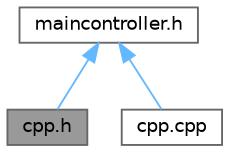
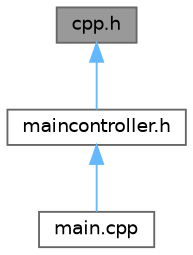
(73, 84) -> (97, 86)
(172, 127) -> (97, 230)
